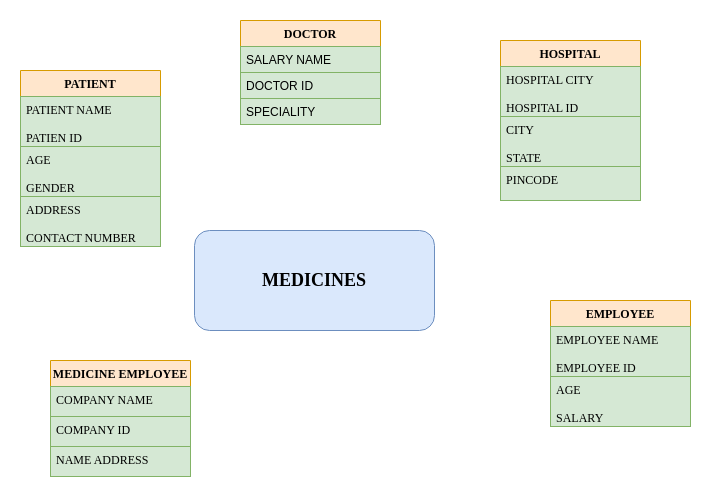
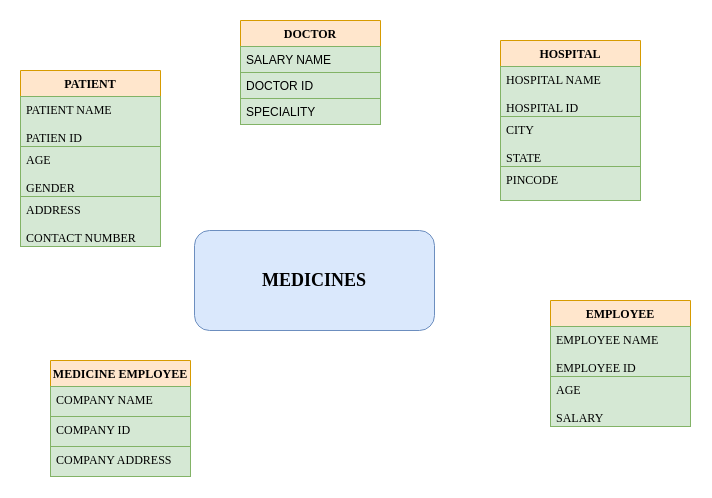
(548, 80) -> (548, 80)
(95, 460) -> (105, 460)
